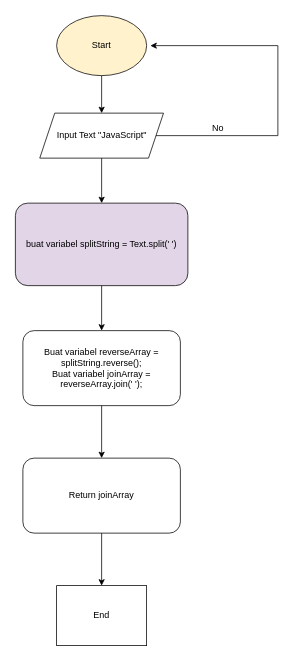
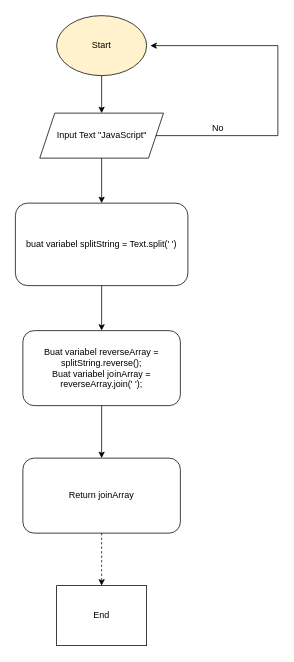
(102, 244) -> (102, 244)
(102, 555) -> (102, 555)
